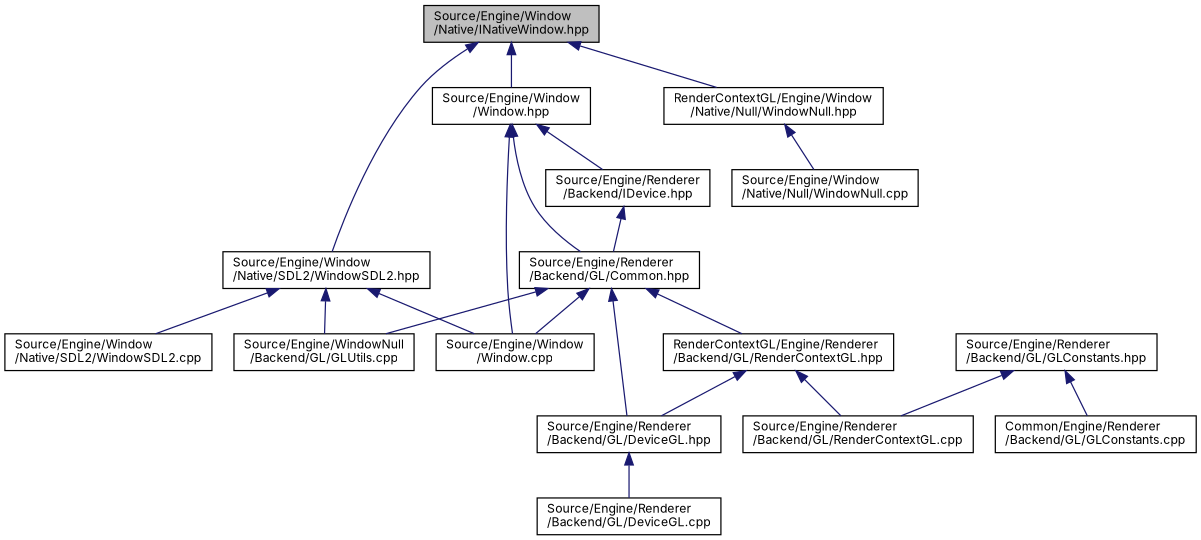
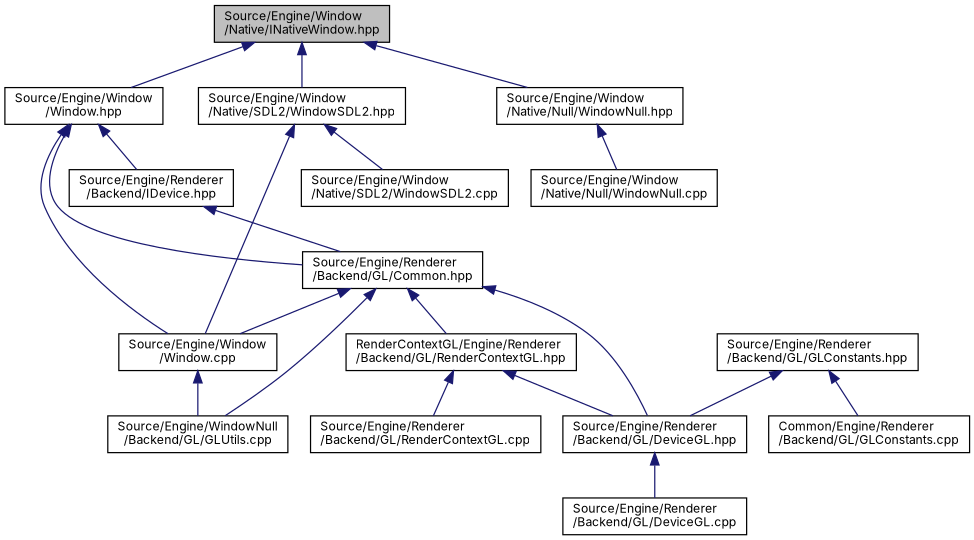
(774, 106) -> (590, 106)
(325, 317) -> (198, 400)
(951, 396) -> (731, 396)
